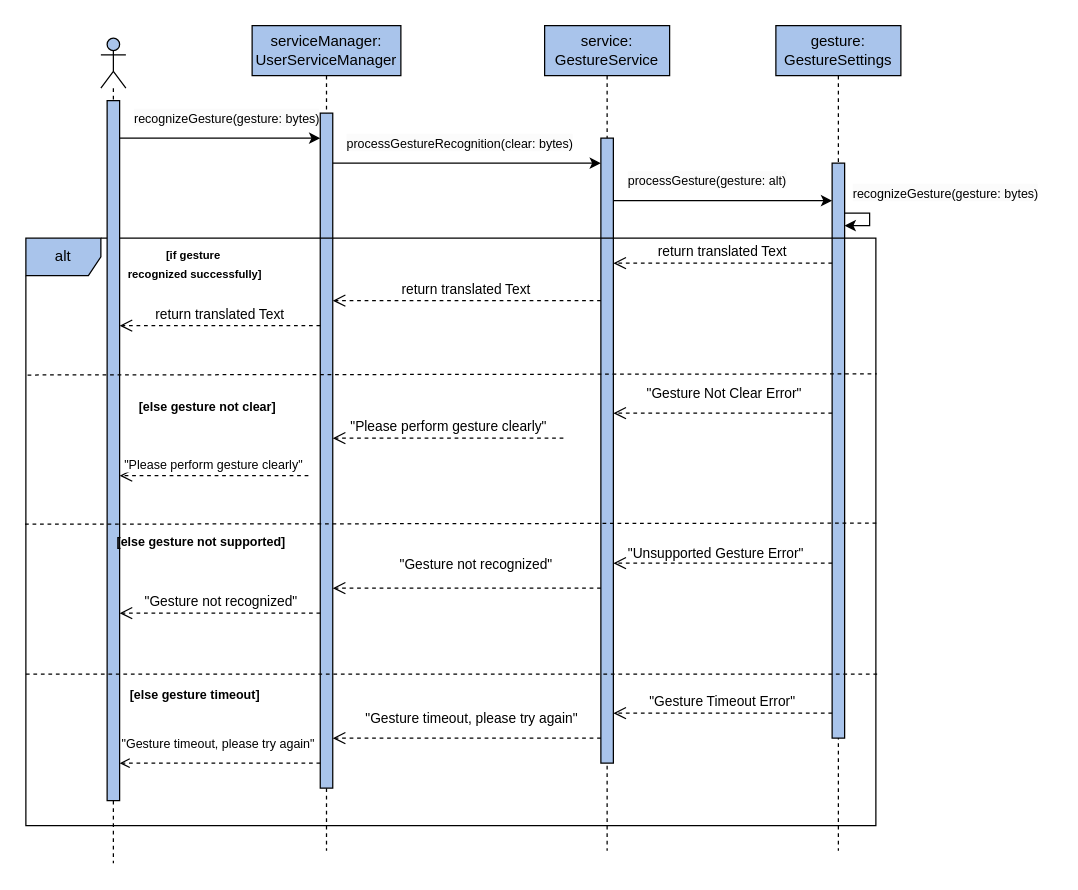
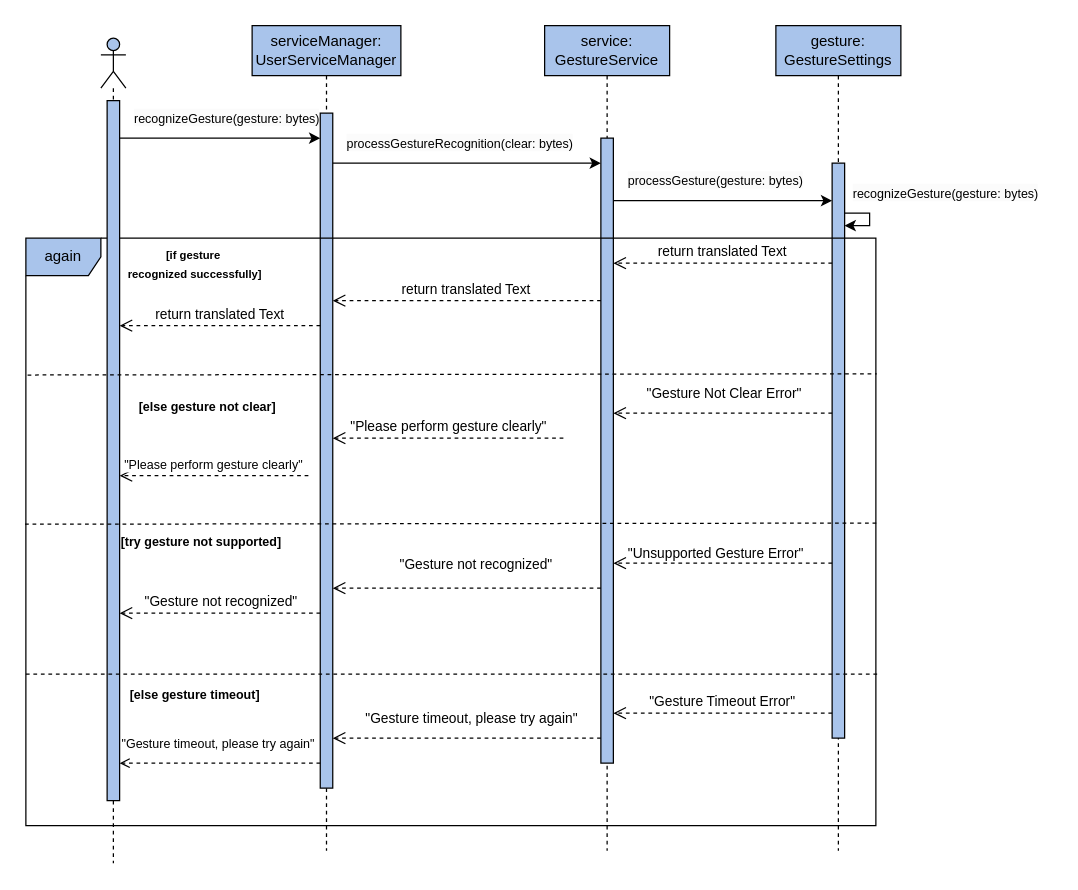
(721, 190) -> (721, 190)
(63, 257) -> (63, 257)
(201, 542) -> (201, 542)
